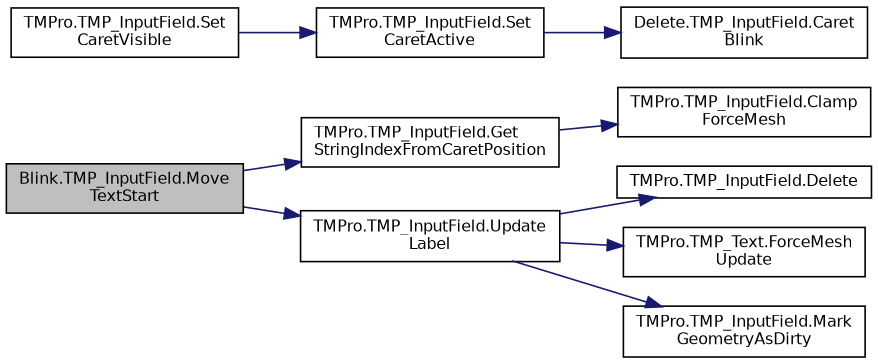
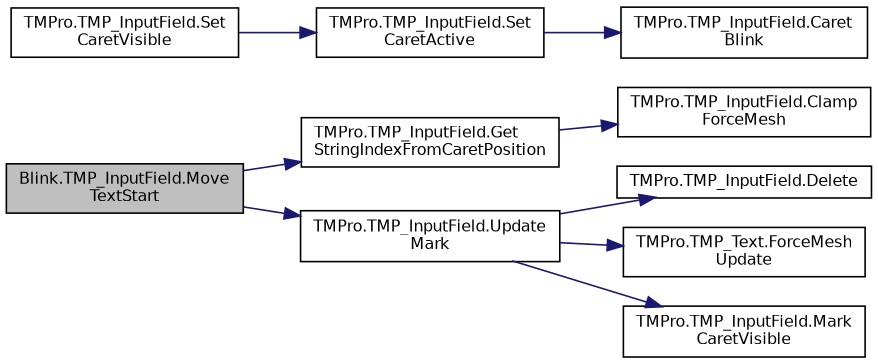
(744, 33) -> (744, 33)
(430, 236) -> (430, 236)
(744, 332) -> (744, 332)
